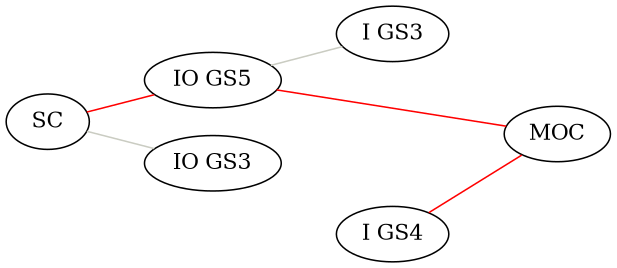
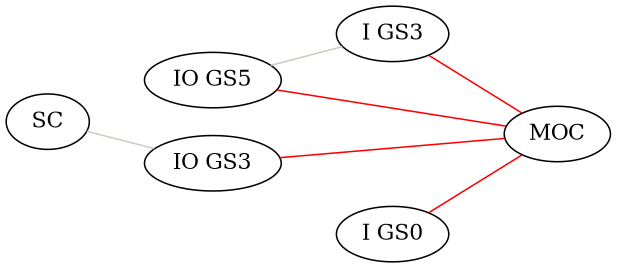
none -> (475, 84)
(121, 103) -> none
none -> (392, 148)
(393, 234) -> (393, 234)
